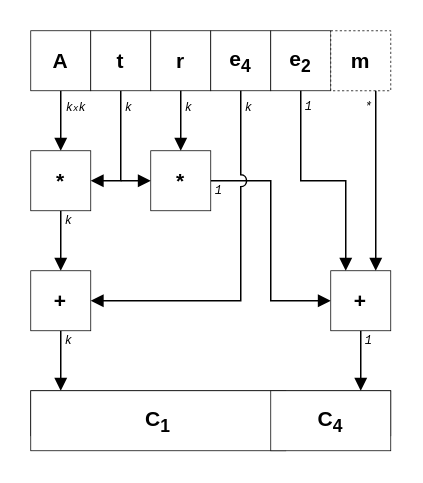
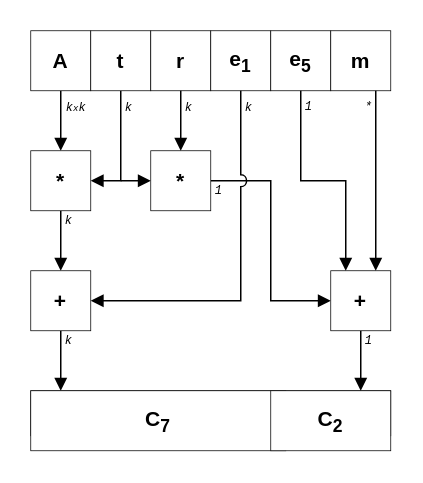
(241, 61) -> (241, 61)
(301, 61) -> (301, 61)
(361, 61) -> (361, 61)
(158, 421) -> (158, 421)
(331, 421) -> (331, 421)
